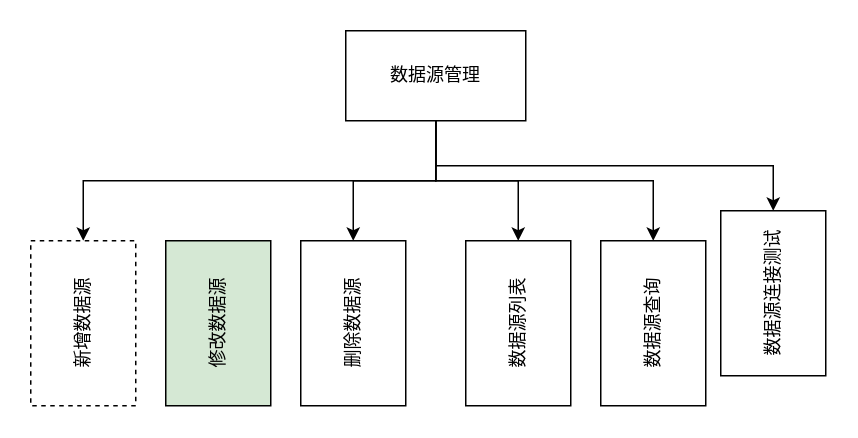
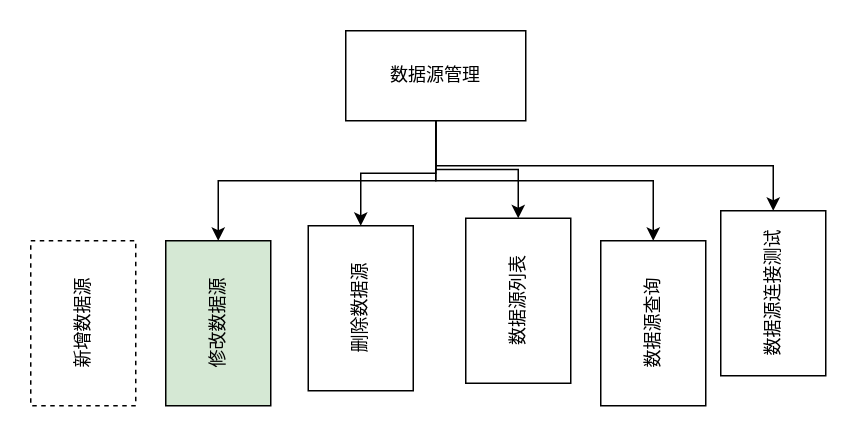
(125, 181) -> none
none -> (218, 206)
(353, 323) -> (361, 308)
(518, 323) -> (518, 301)
